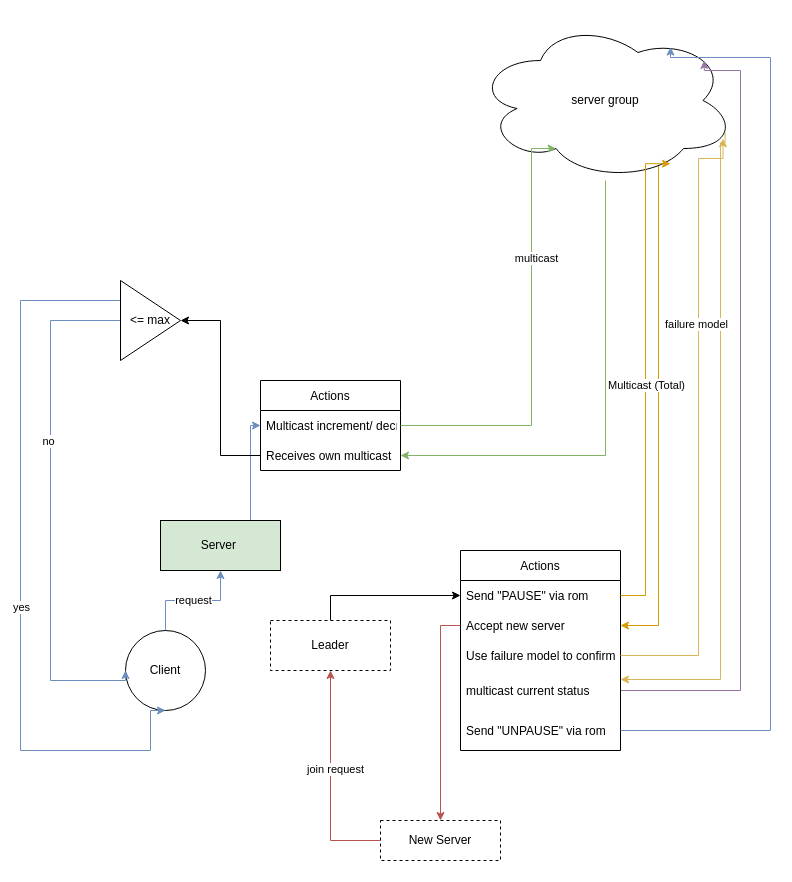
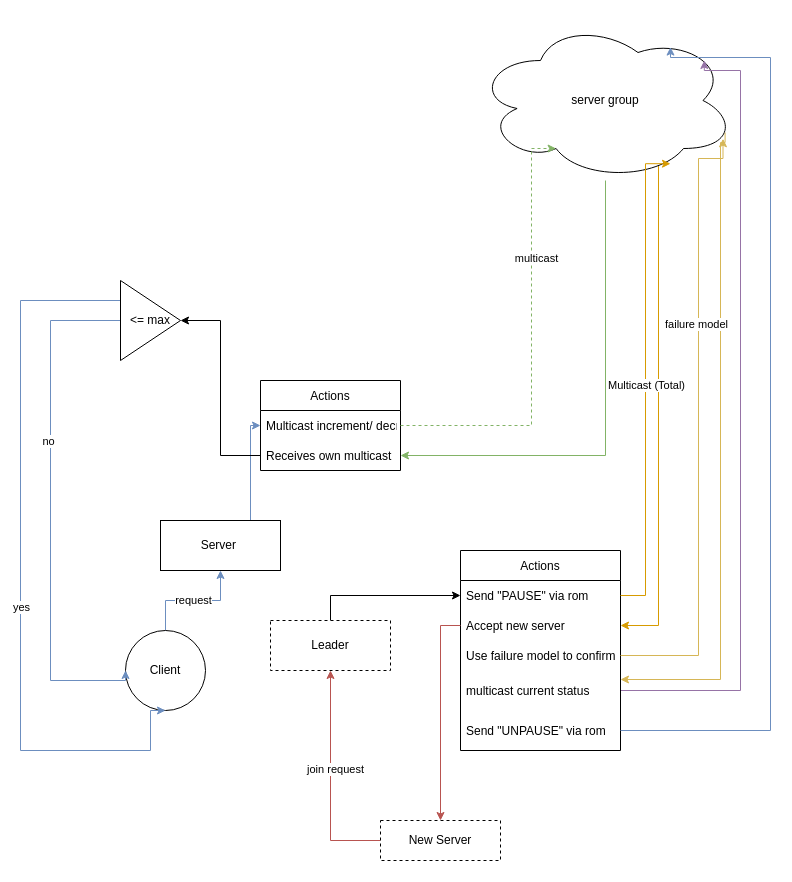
(532, 410) -> (532, 410)
(221, 546) -> (221, 546)
